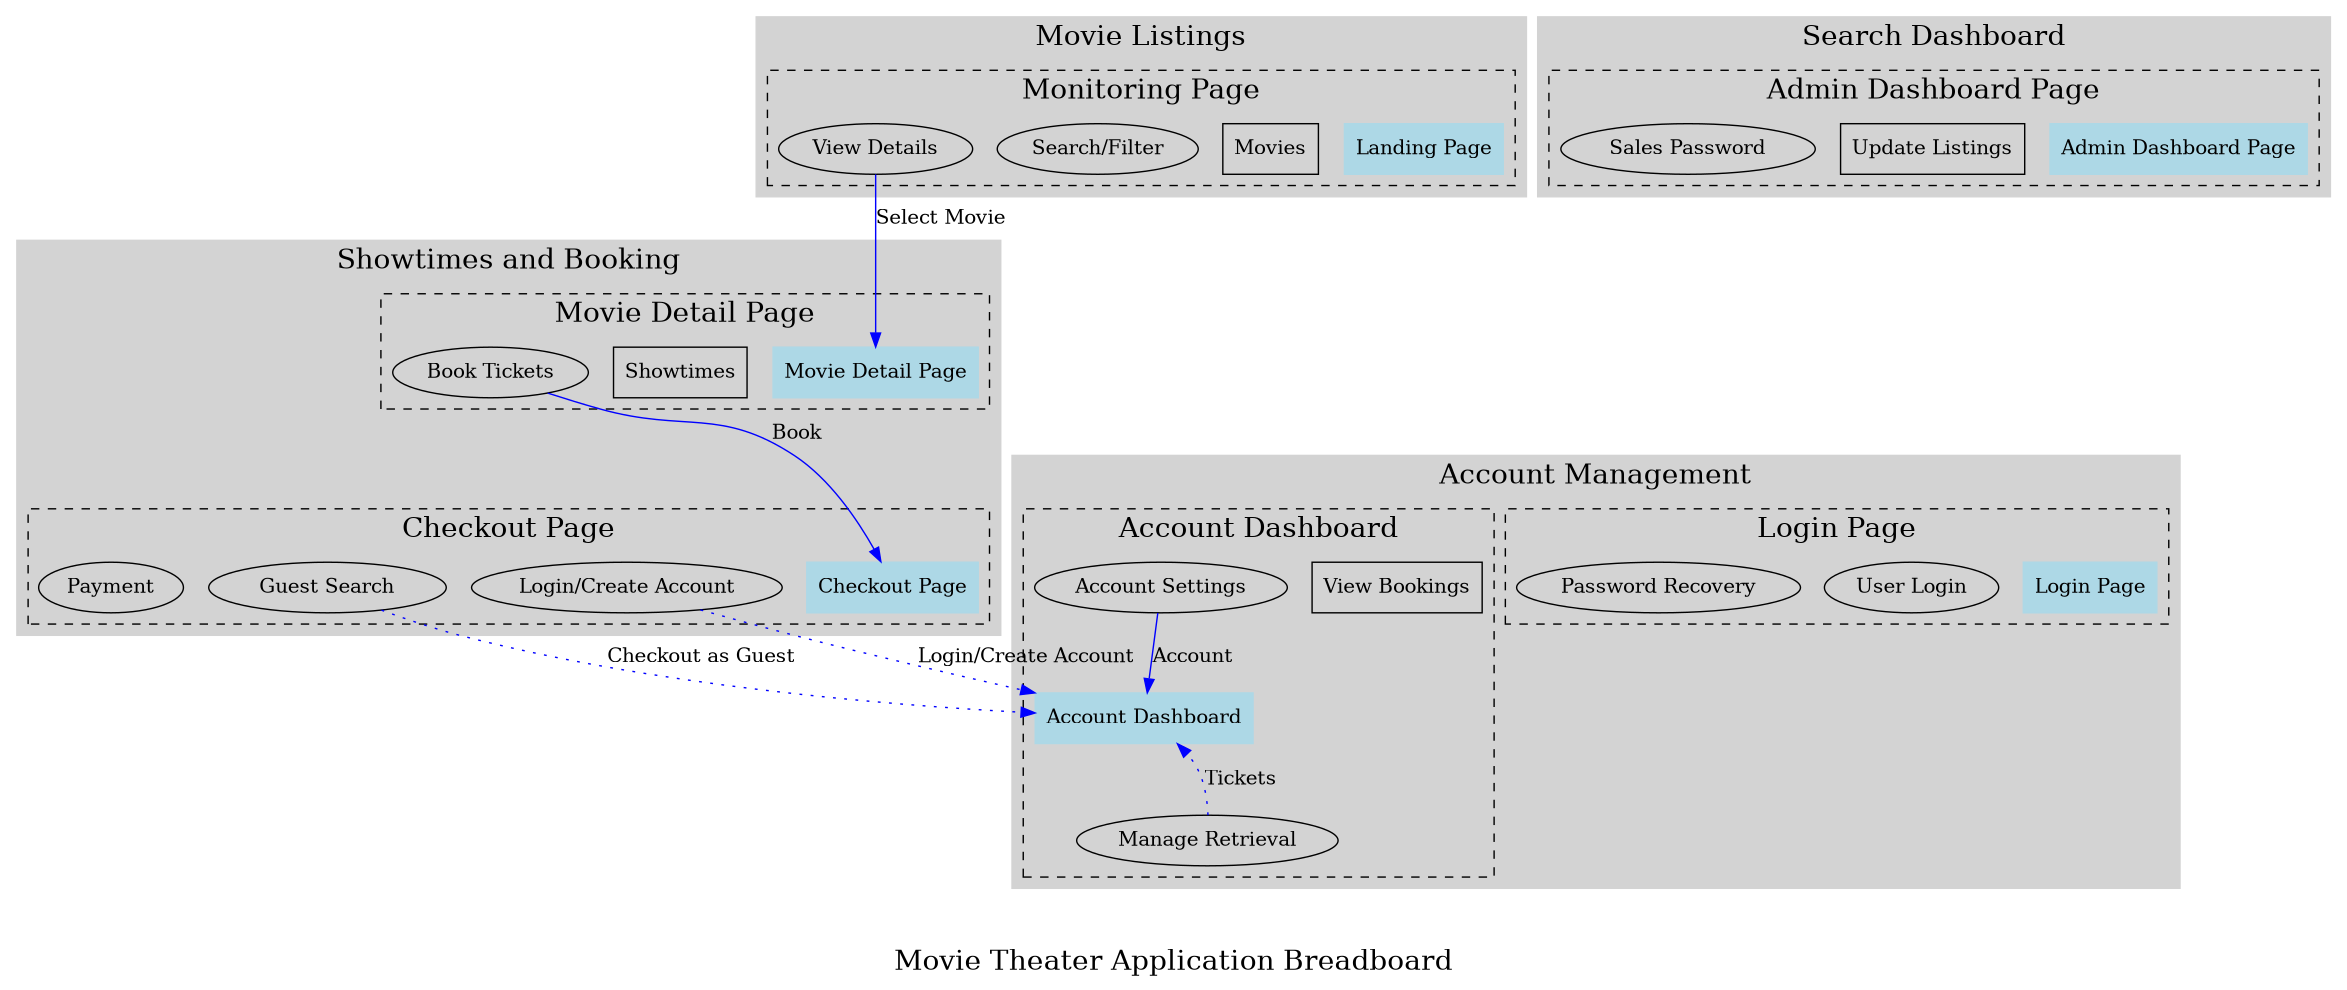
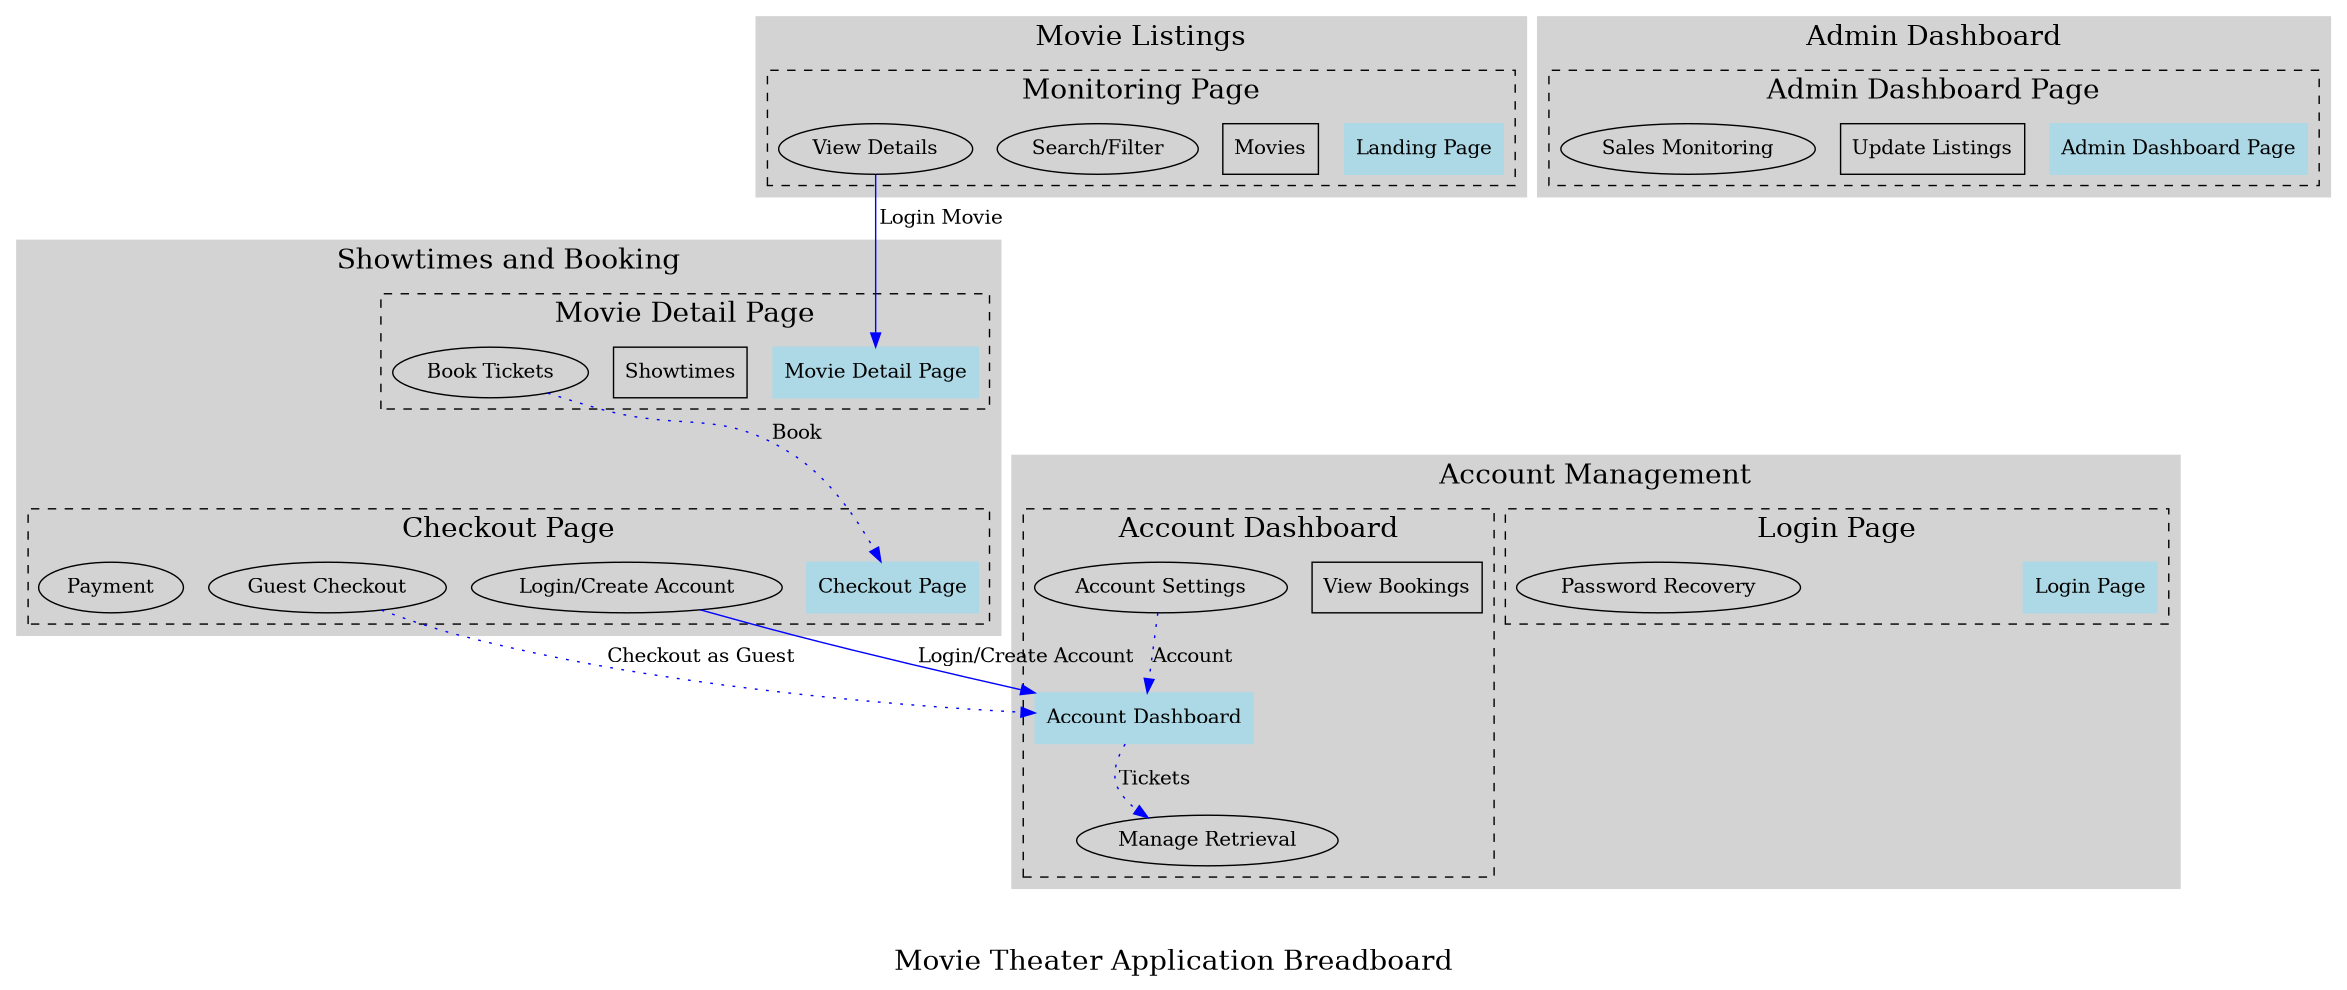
(1934, 38) -> (1934, 38)
(1688, 149) -> (1688, 149)
(941, 219) -> (941, 219)
(734, 428) -> (734, 428)
(327, 588) -> (327, 588)
(1912, 588) -> none
(1154, 646) -> (1154, 646)
(860, 652) -> (860, 652)
(1203, 783) -> (1115, 780)
